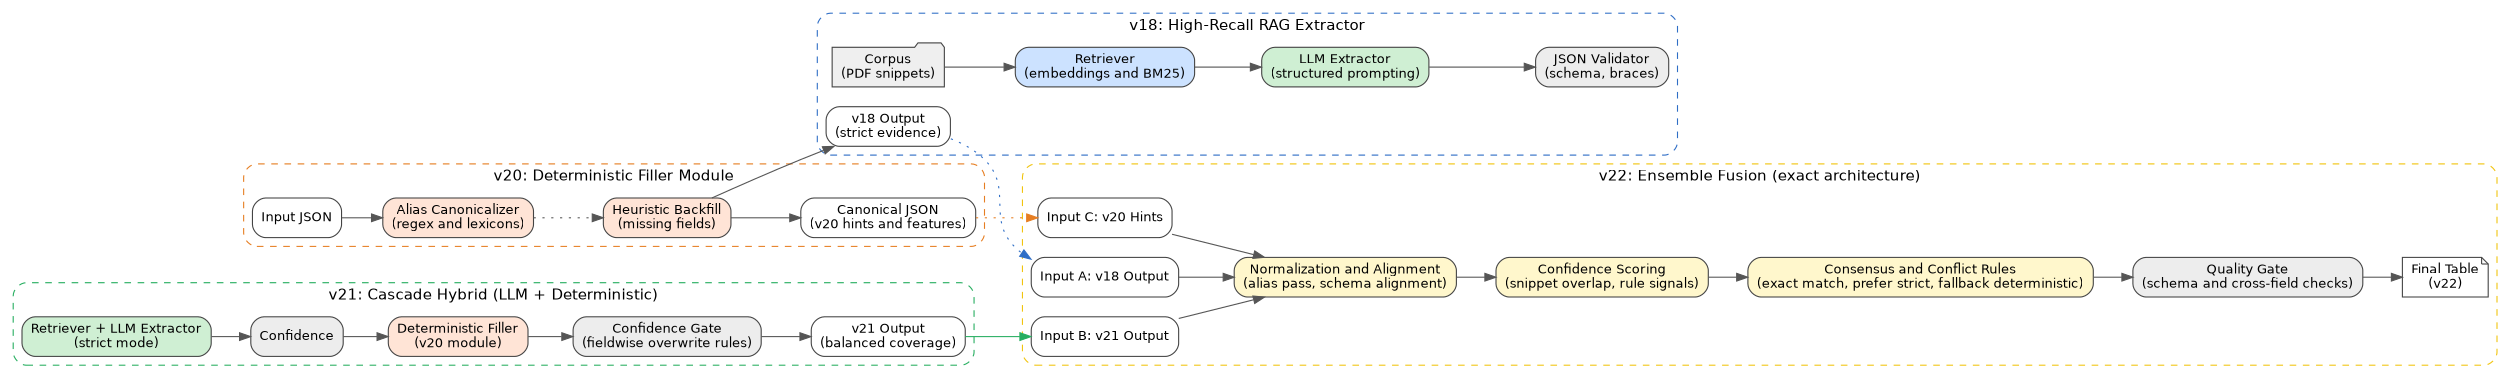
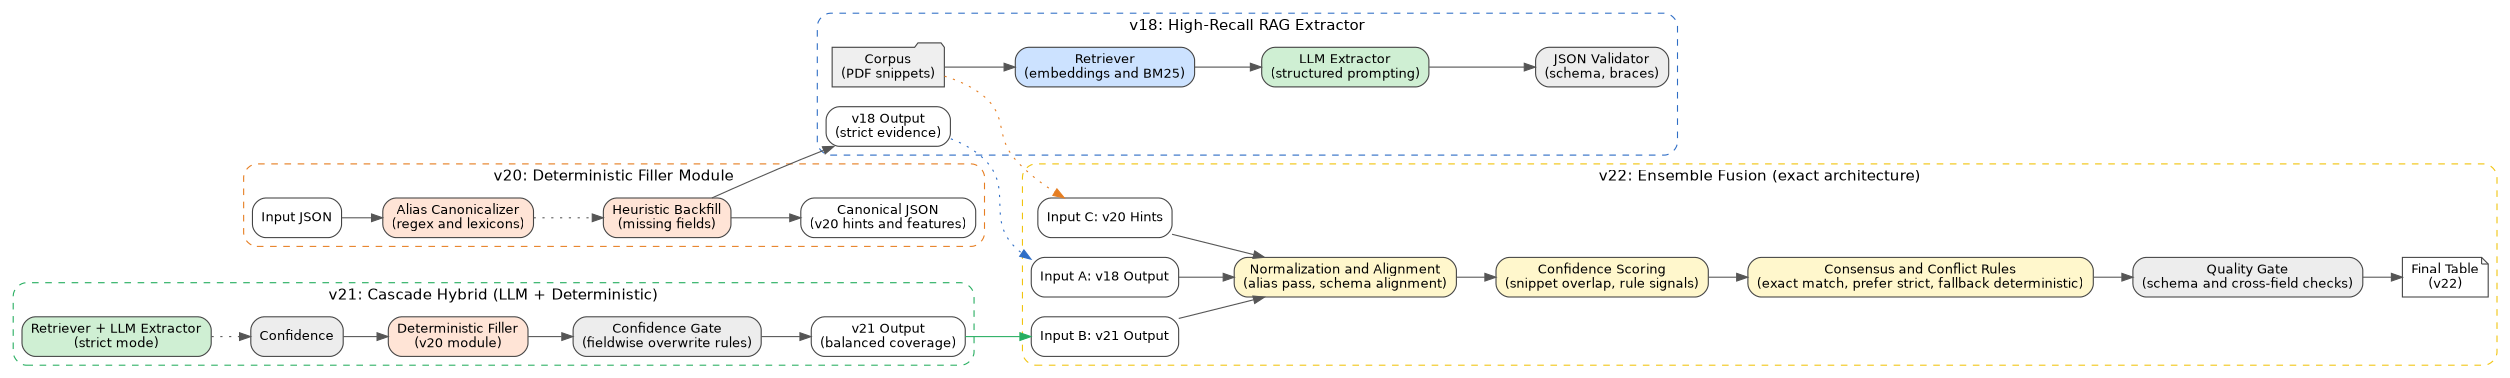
(1008, 218) -> (1002, 130)
(225, 337) -> (225, 337)
